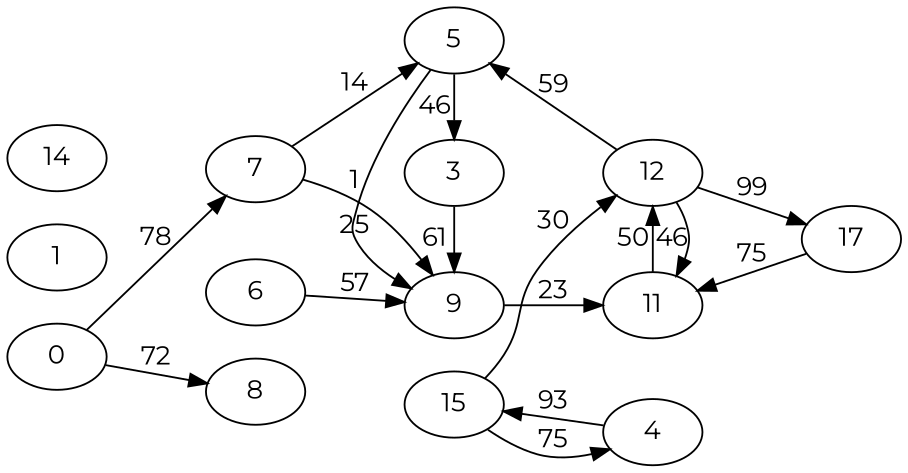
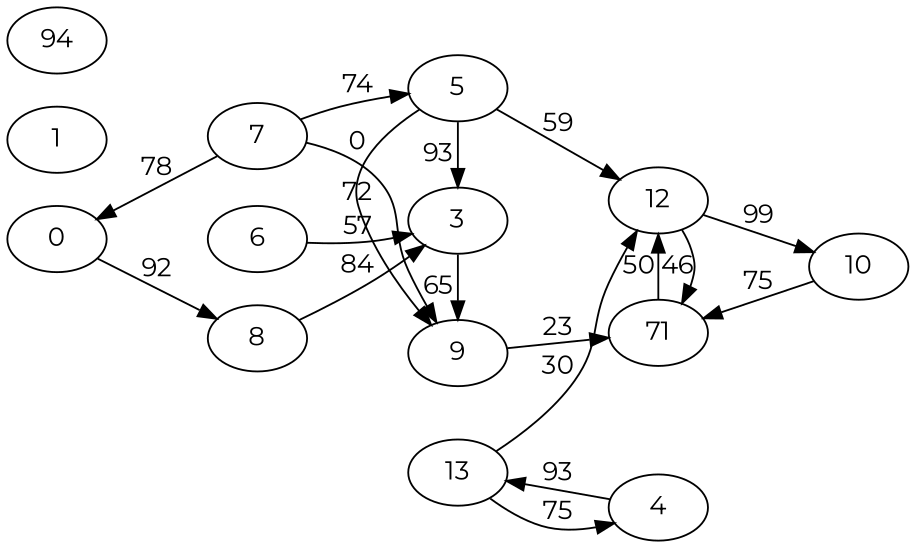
(355, 84) -> (358, 86)
(435, 107) -> (439, 154)
(561, 112) -> (550, 140)
(57, 158) -> (57, 40)
(355, 181) -> (358, 143)
(355, 226) -> (358, 193)
(435, 239) -> (439, 287)
(851, 239) -> (859, 267)
(150, 269) -> (165, 183)
none -> (356, 291)
(346, 298) -> (350, 243)
(653, 305) -> (658, 333)
(156, 358) -> (157, 269)
(454, 405) -> (458, 473)
